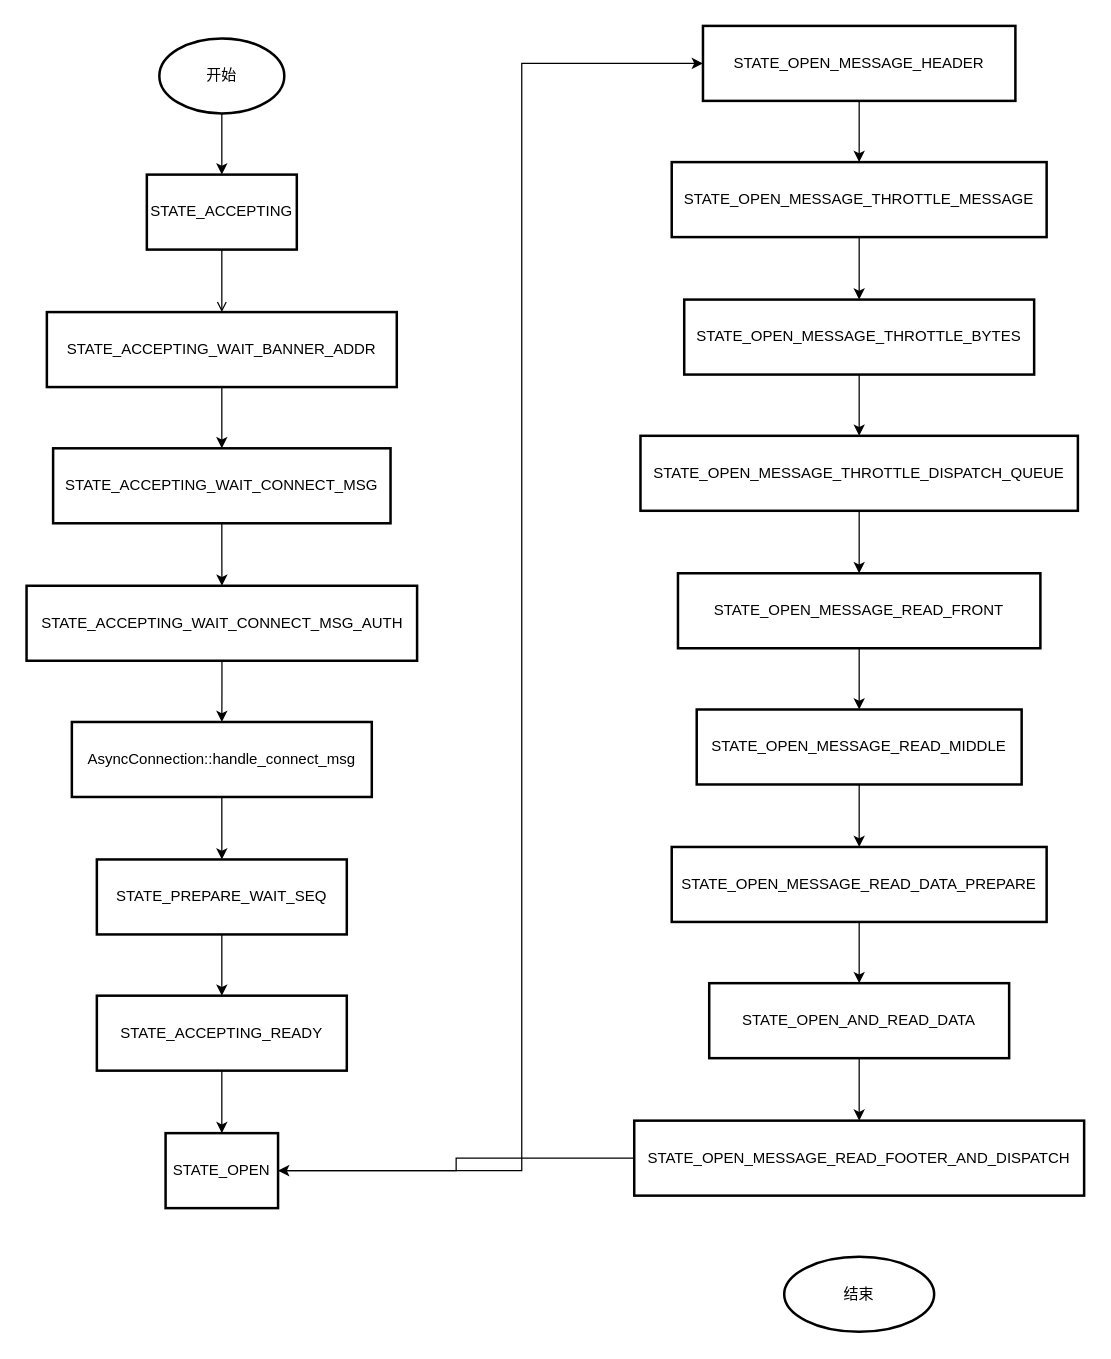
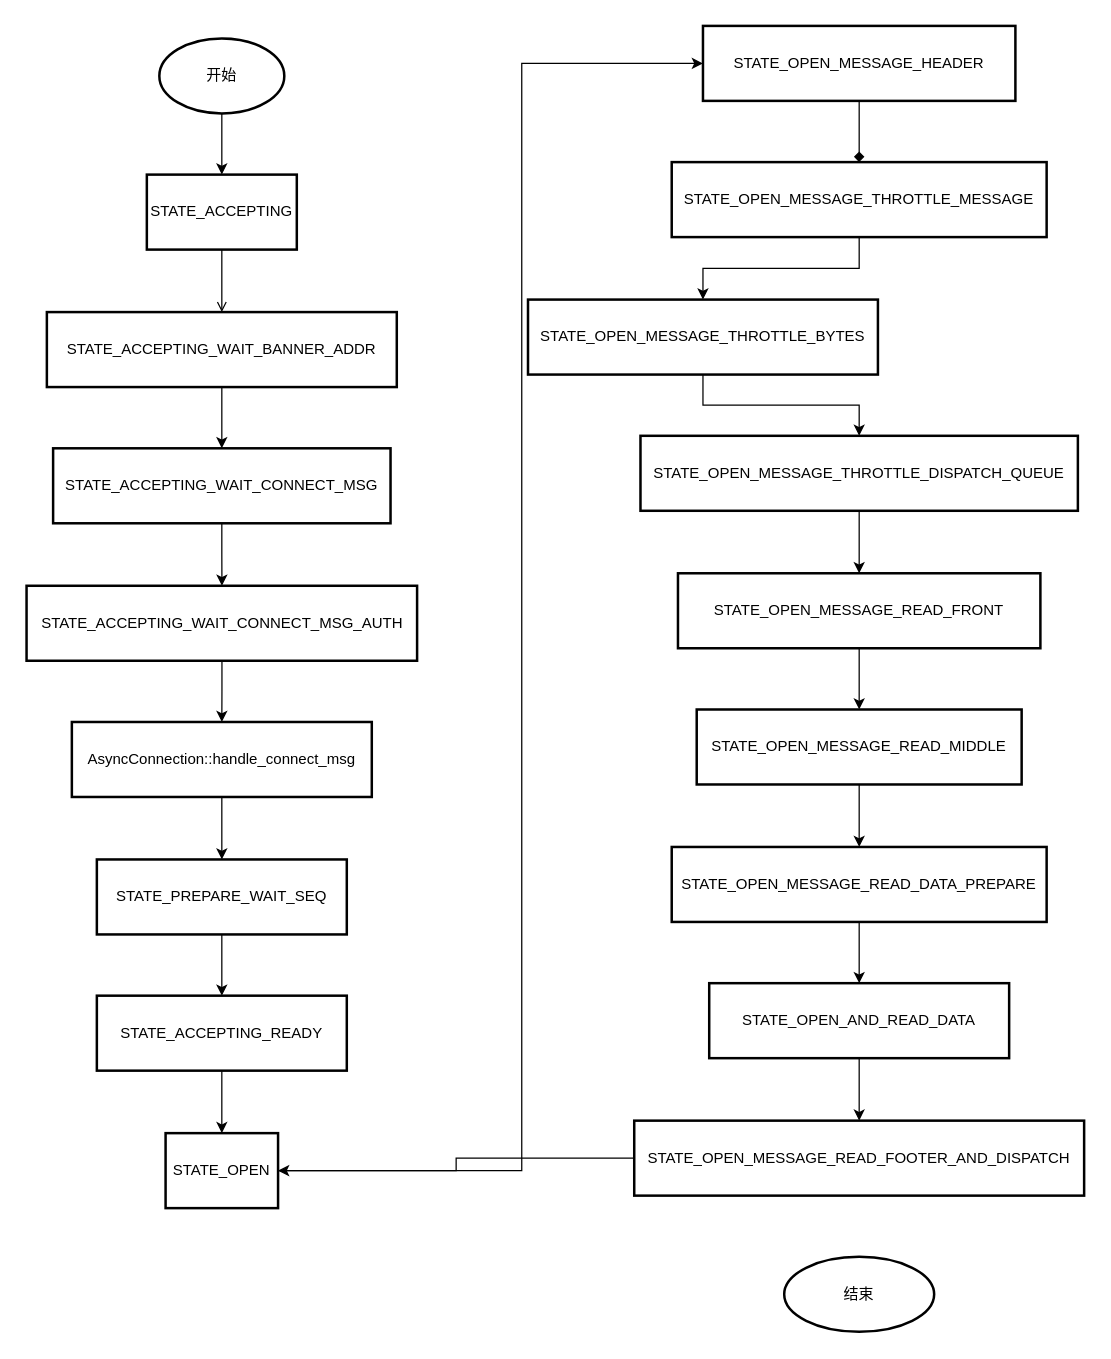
(859, 152) -> (859, 151)
(859, 337) -> (703, 337)
